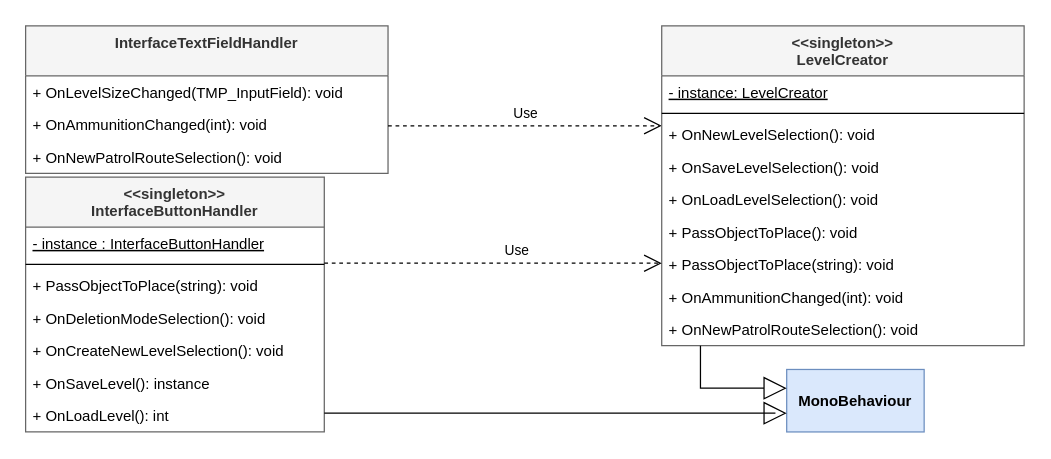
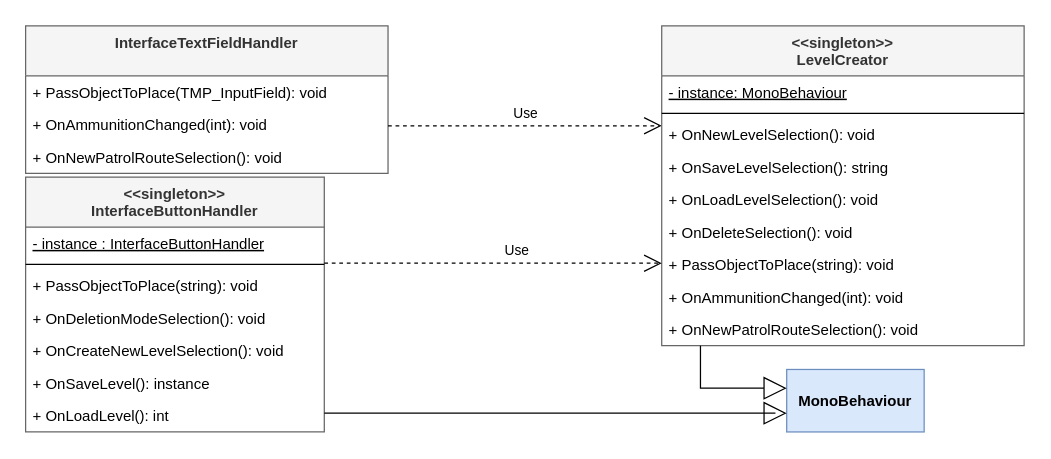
(193, 93) -> (191, 93)
(760, 93) -> (764, 93)
(781, 168) -> (790, 168)
(772, 233) -> (769, 233)
